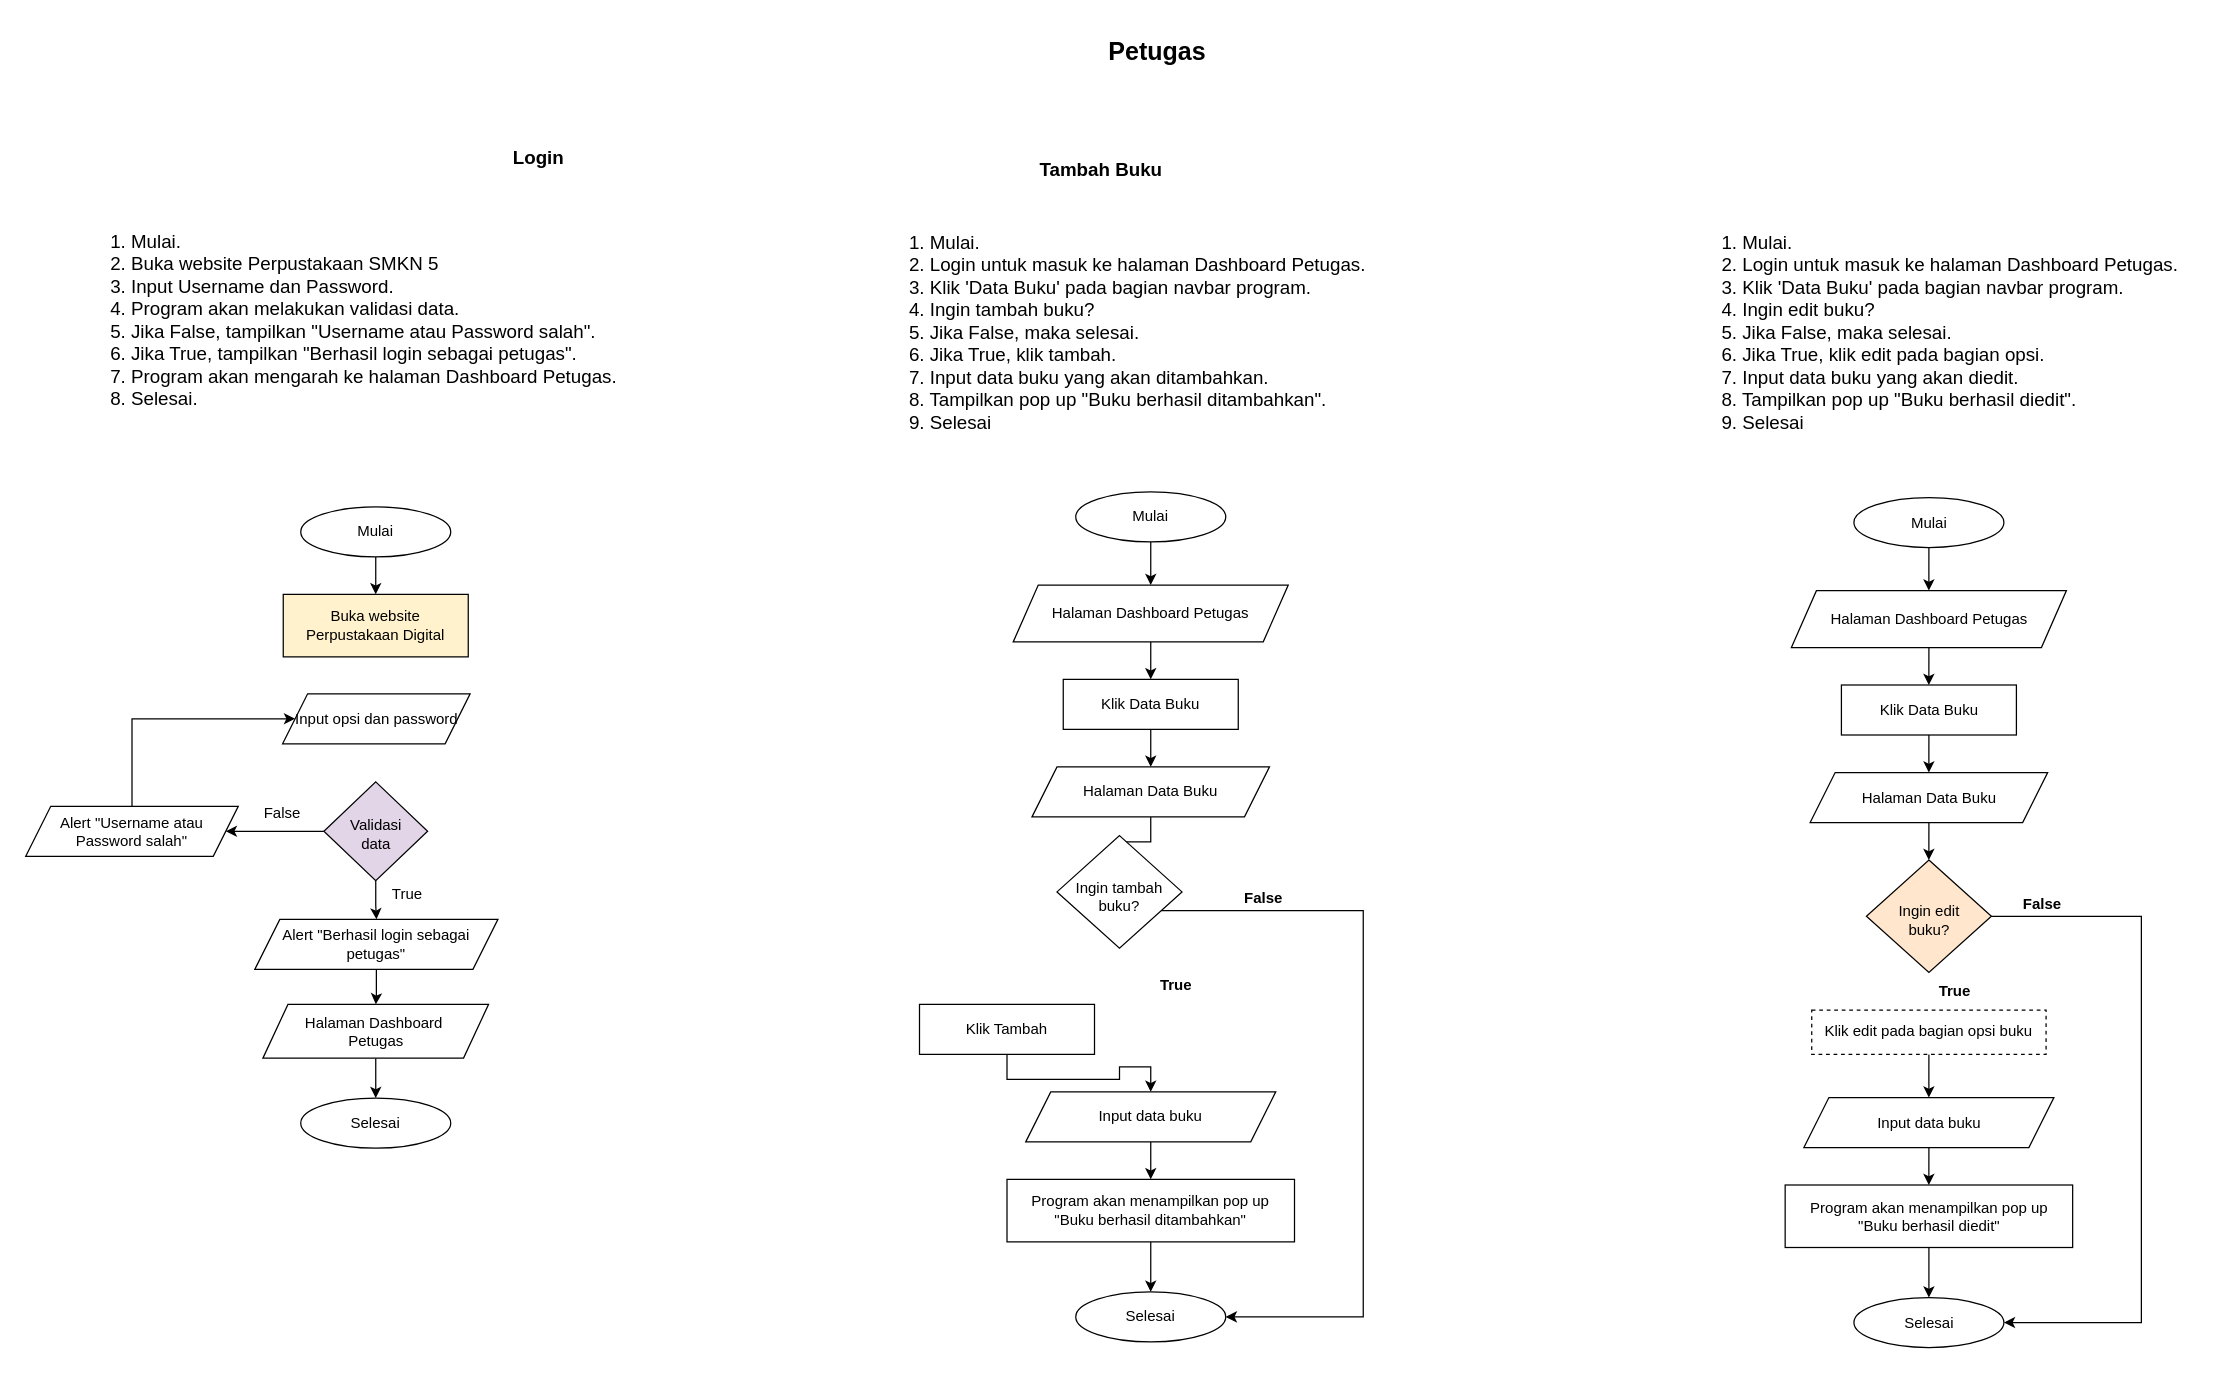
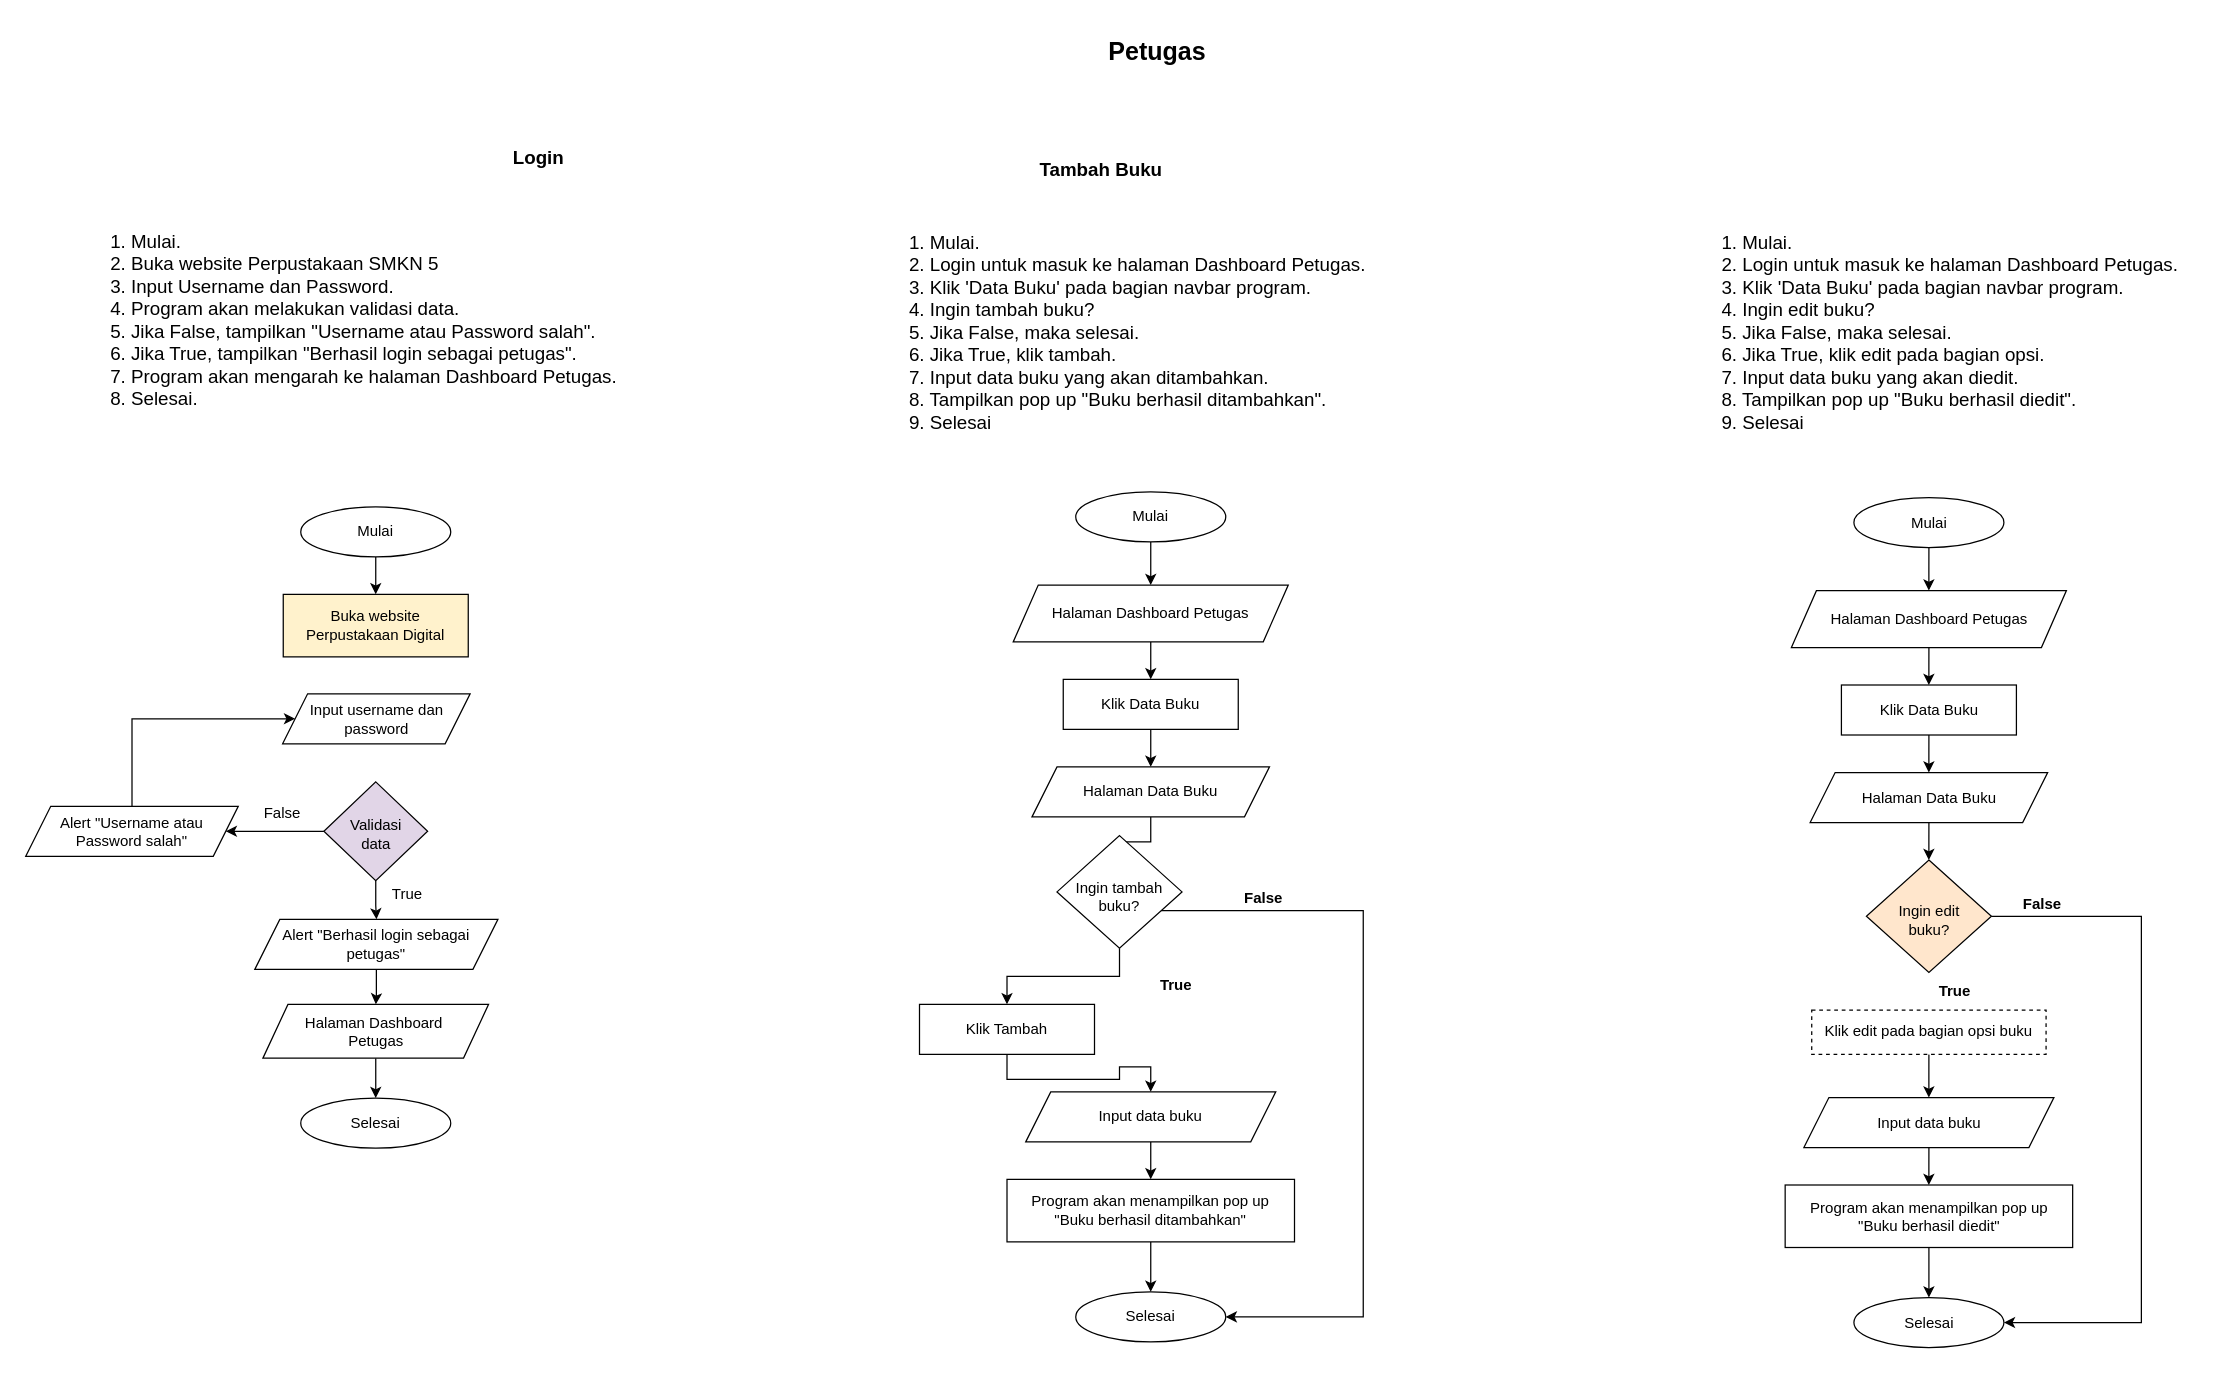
(377, 719) -> (377, 719)
none -> (1067, 976)
